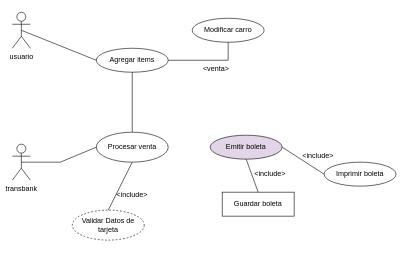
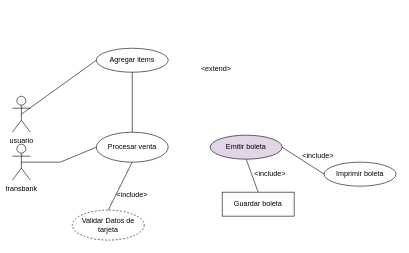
(21, 30) -> (21, 114)
(228, 30) -> none
(207, 60) -> none
(216, 69) -> (216, 69)
